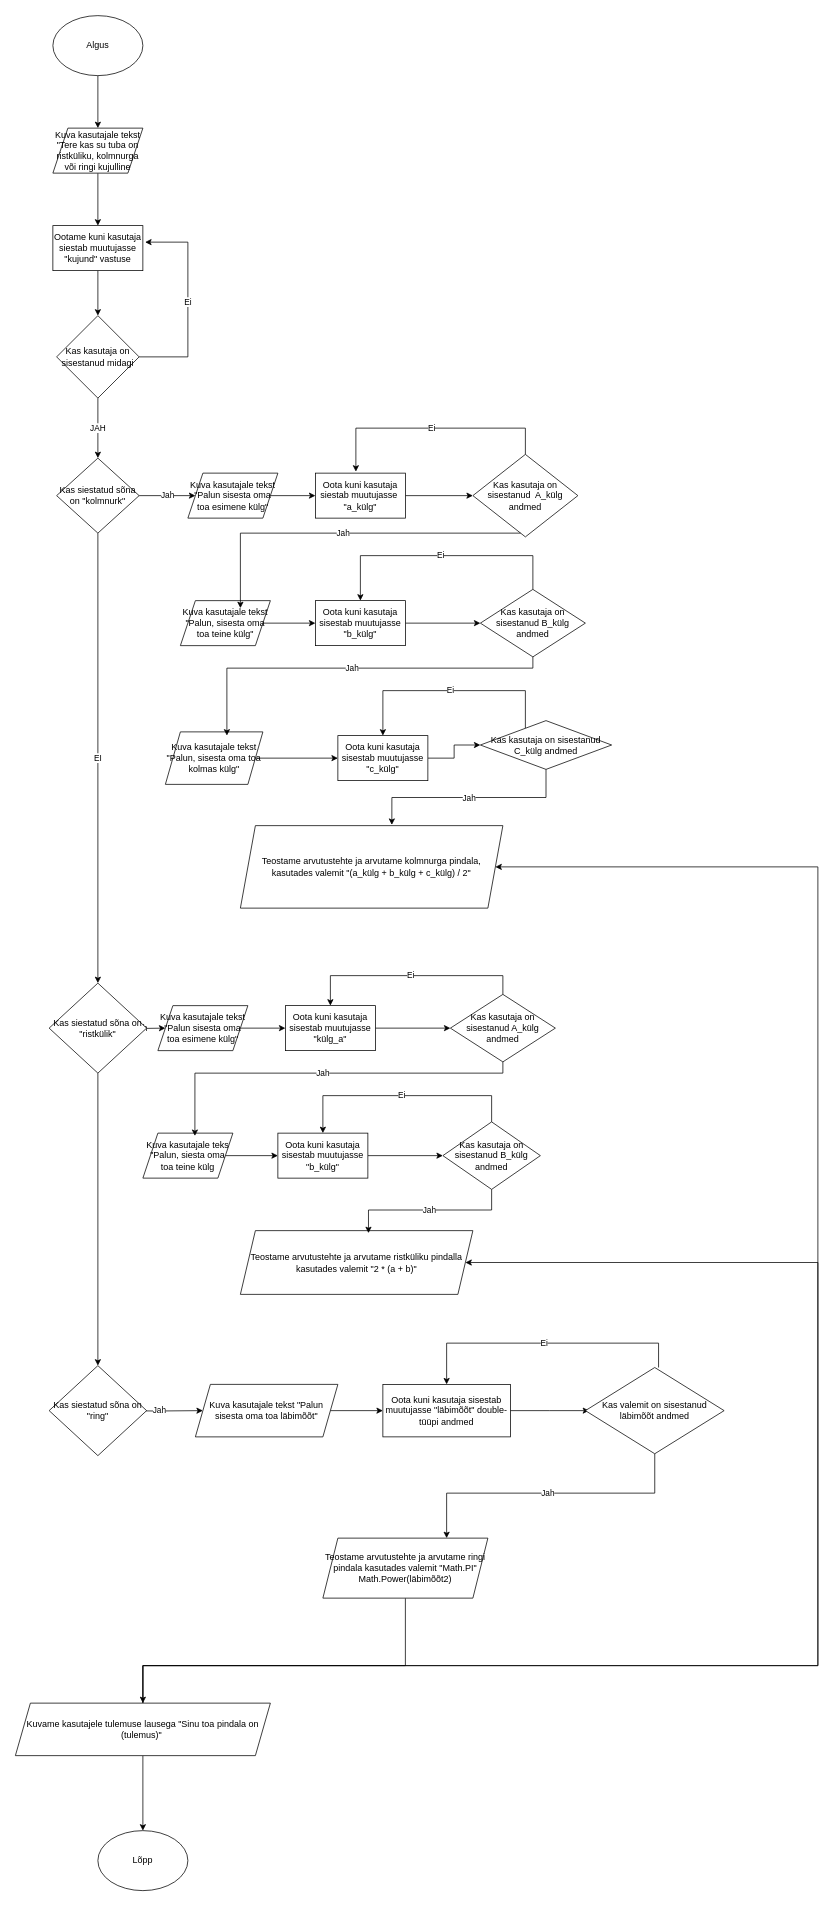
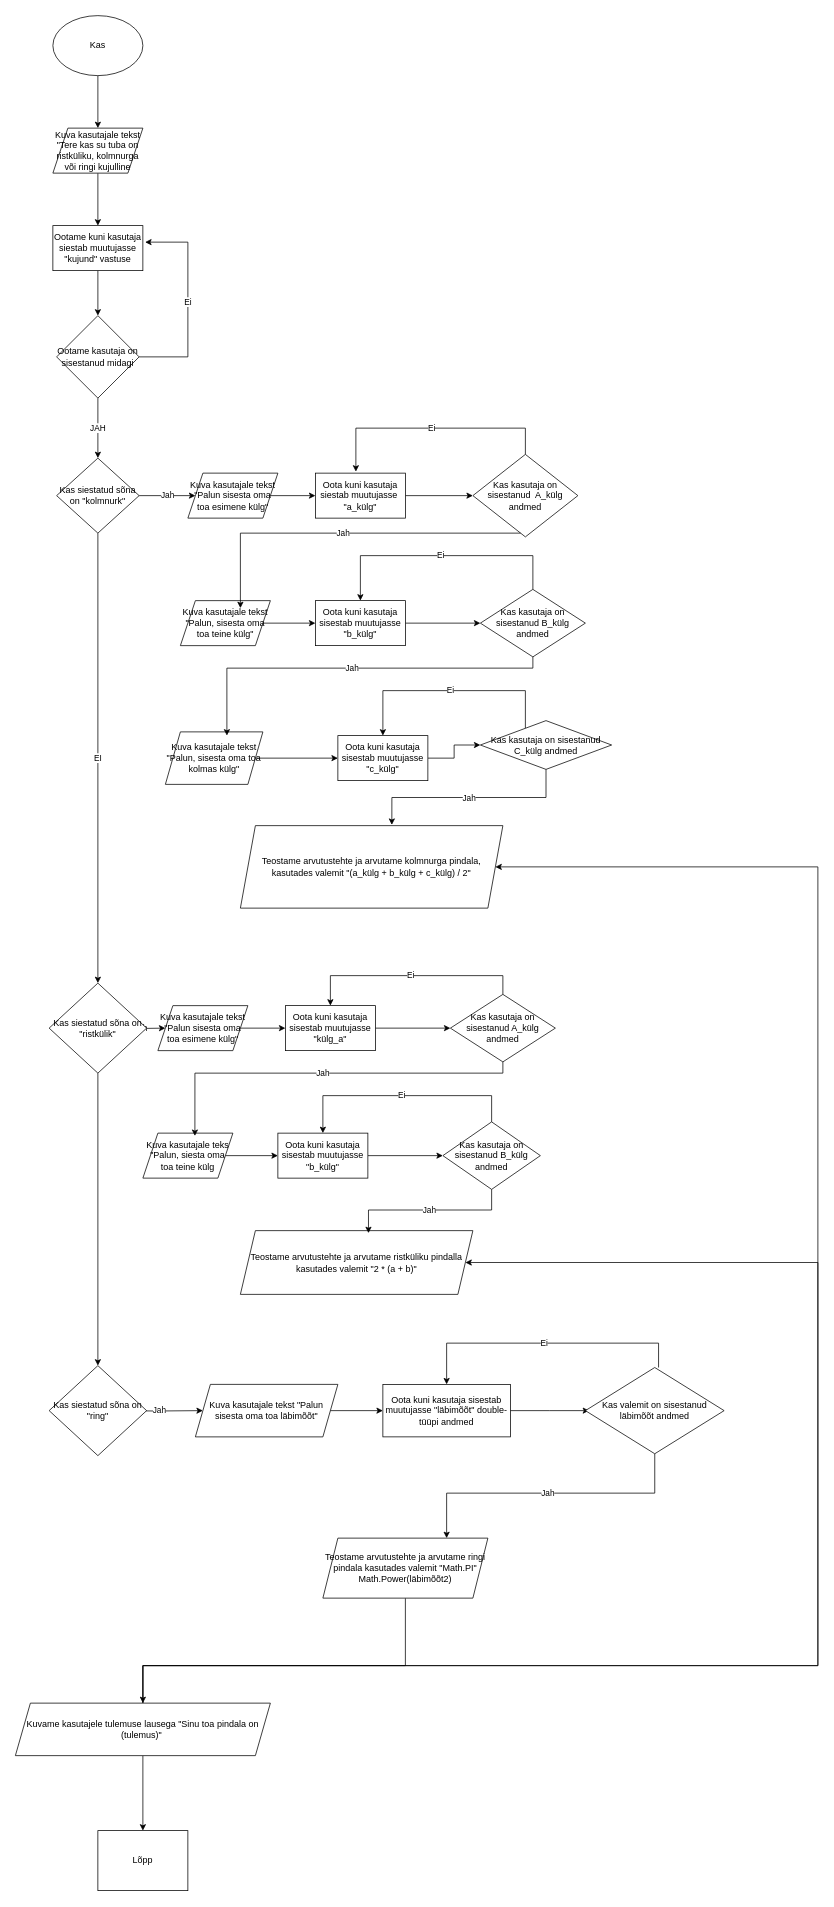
(98, 45) -> (98, 45)
(98, 357) -> (98, 357)
(143, 1860) -> (143, 1860)
